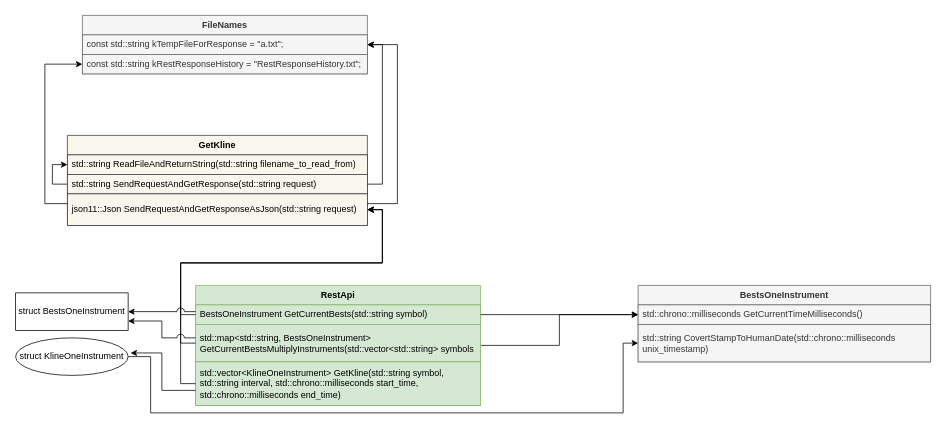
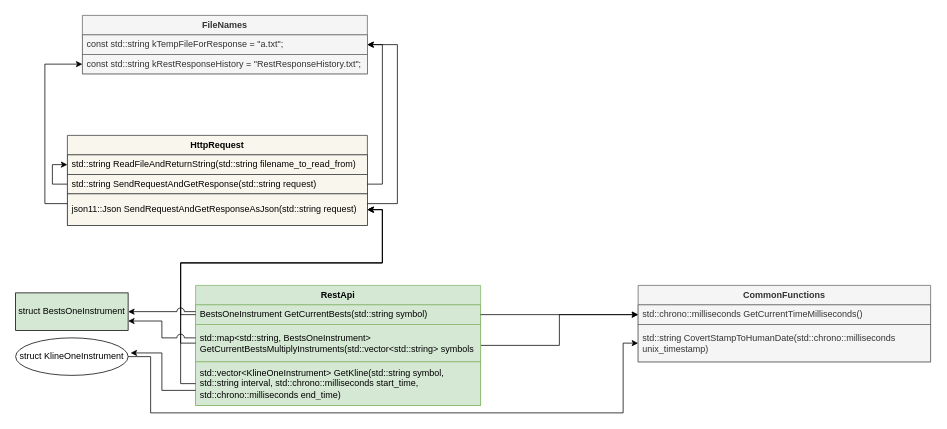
(217, 145) -> (217, 145)
(784, 295) -> (784, 295)
(72, 312) -> (72, 312)
